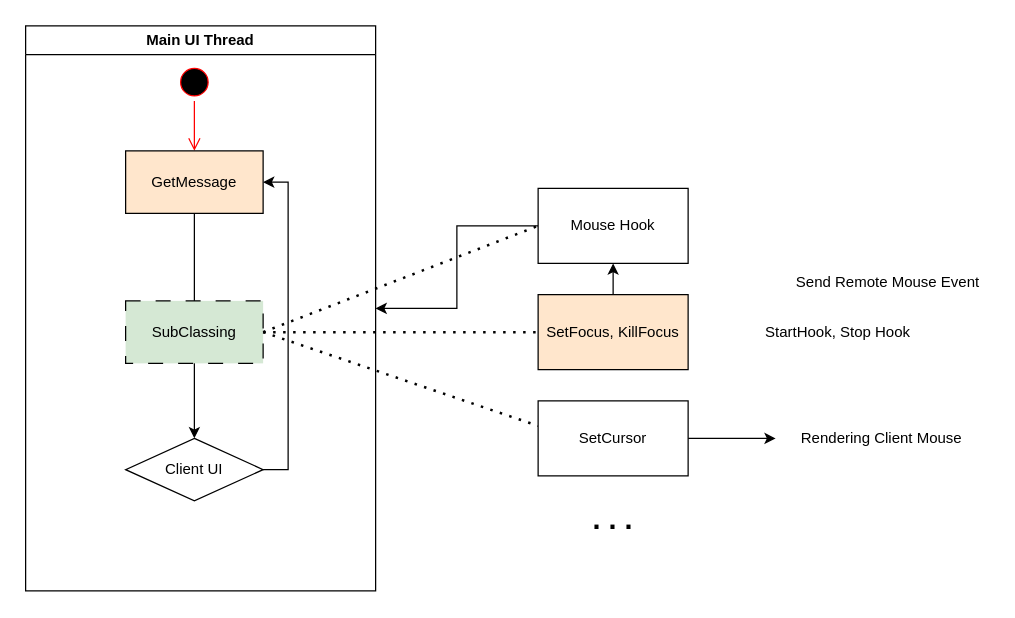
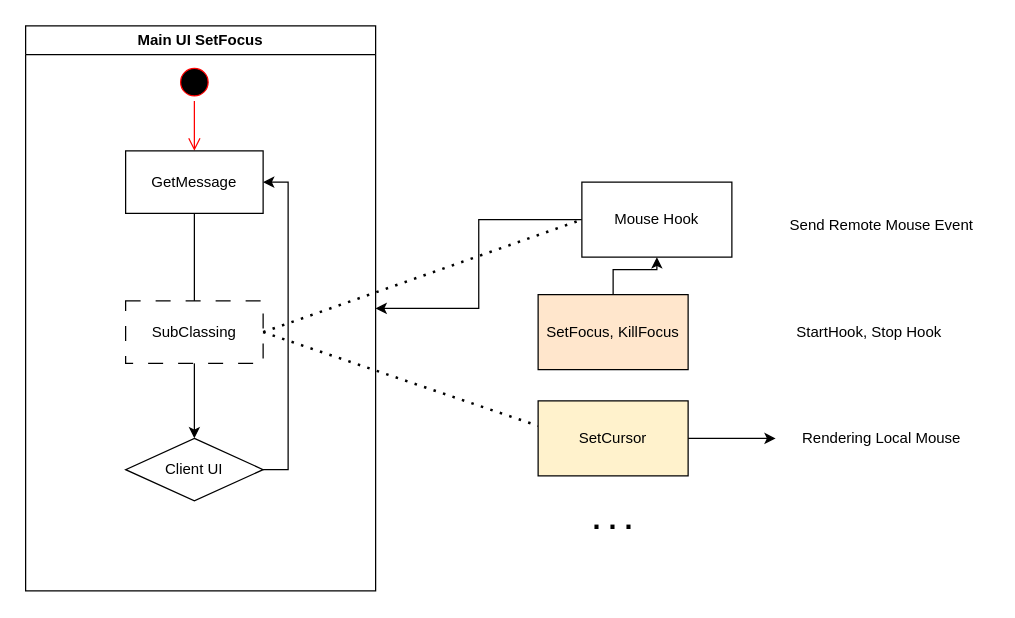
(201, 41) -> (201, 41)
(194, 182) -> (194, 182)
(613, 226) -> (657, 219)
(888, 282) -> (882, 226)
(194, 332) -> (194, 332)
(457, 332) -> none
(838, 332) -> (869, 332)
(613, 438) -> (613, 438)
(882, 438) -> (882, 438)
